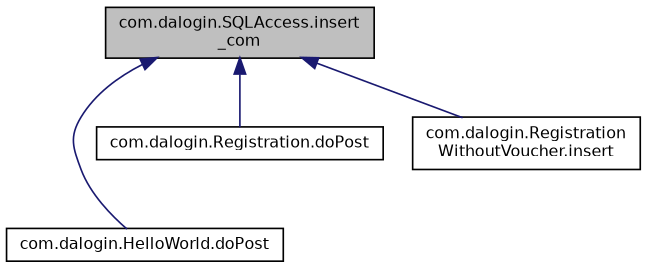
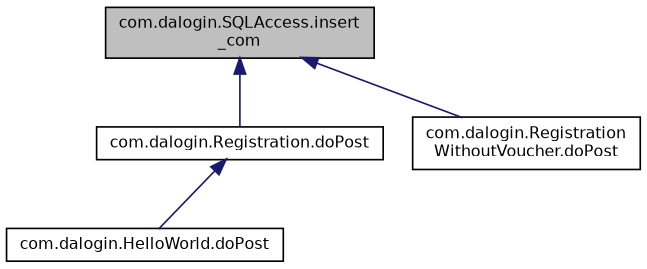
(74, 140) -> (187, 200)
(526, 143) -> (526, 143)
